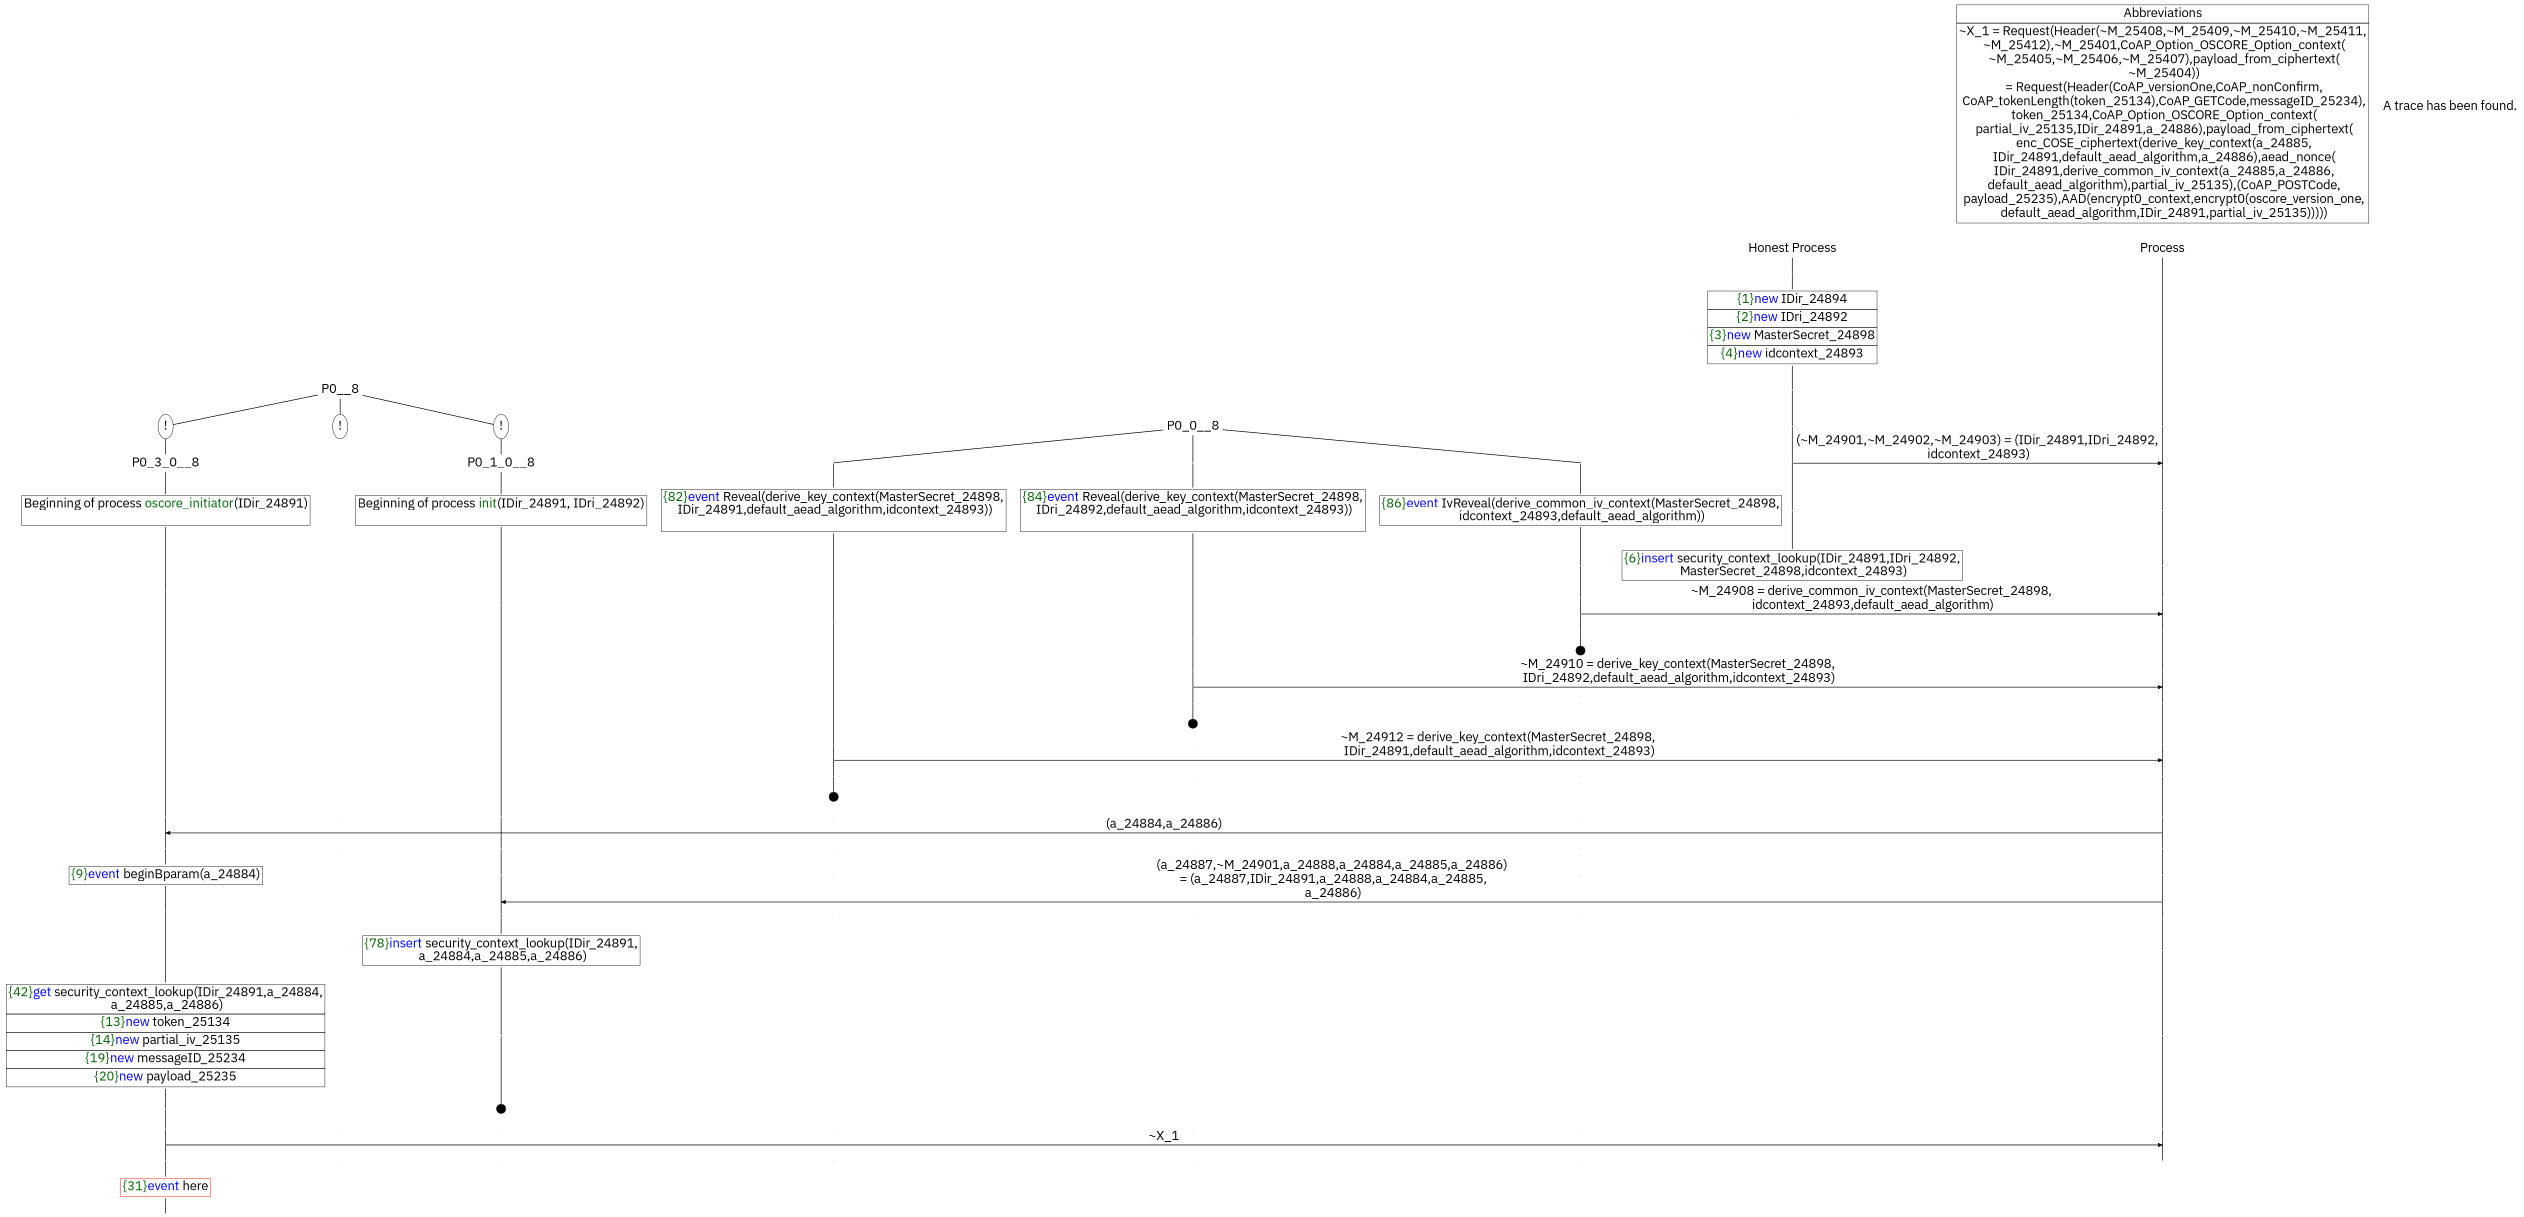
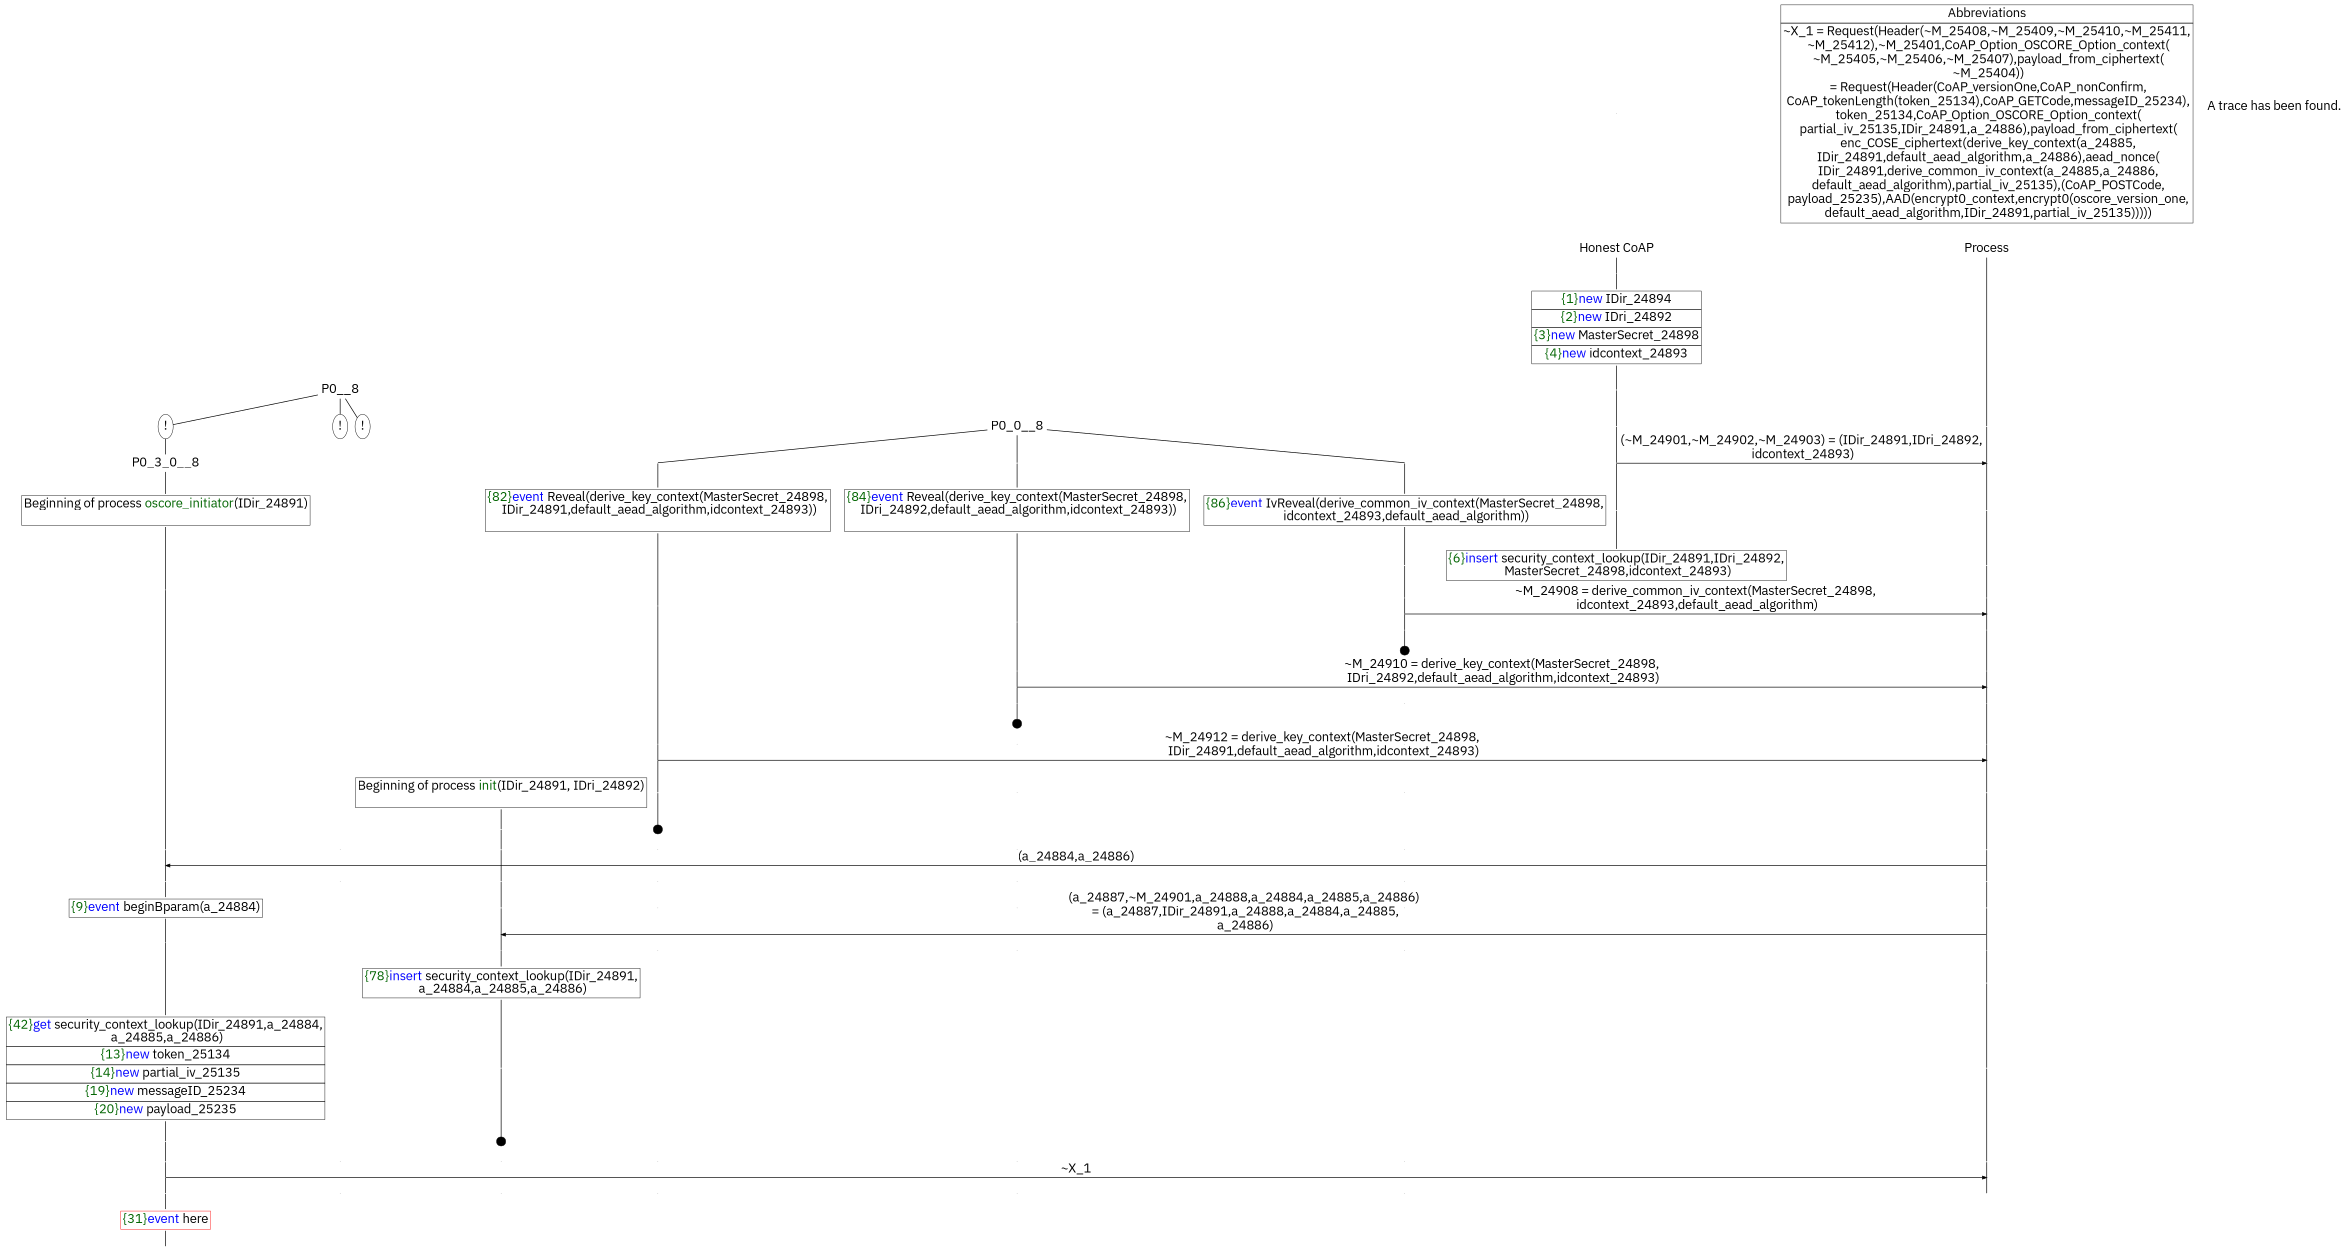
(1792, 249) -> (1616, 249)
(501, 463) -> none
